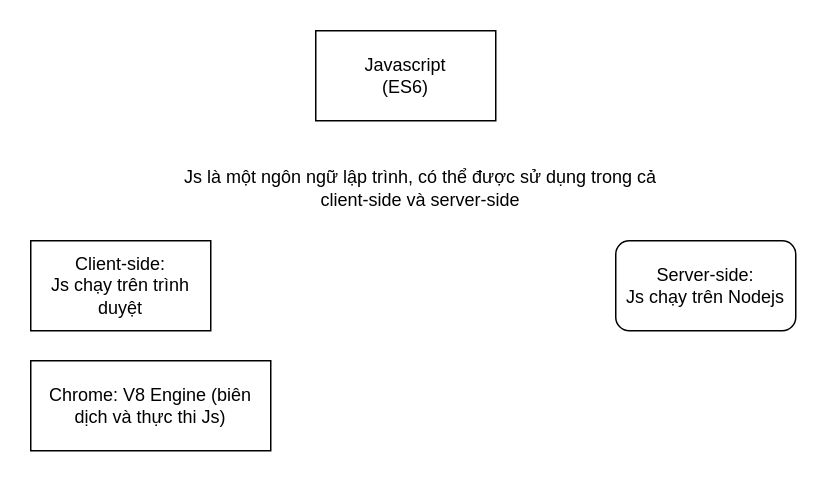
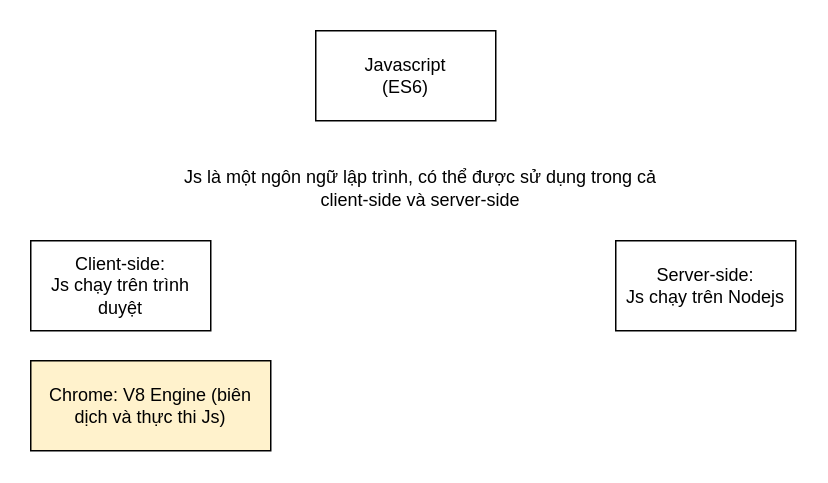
(706, 286) -> (706, 286)
(151, 406) -> (151, 406)
